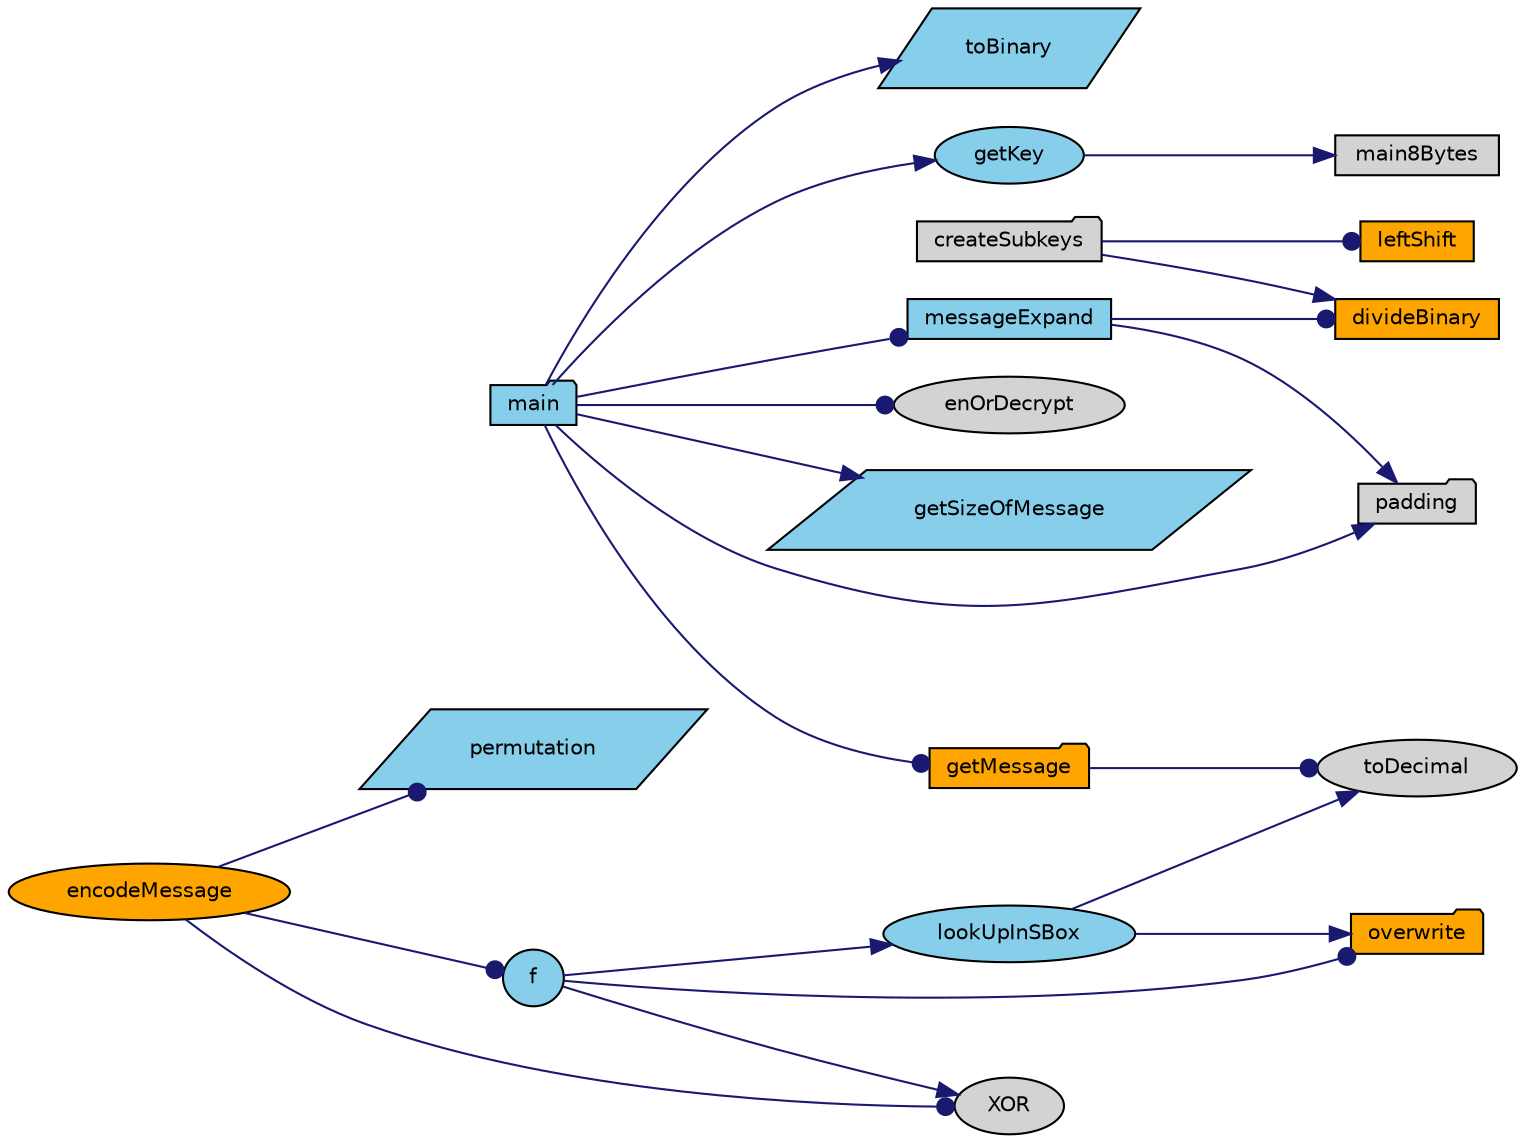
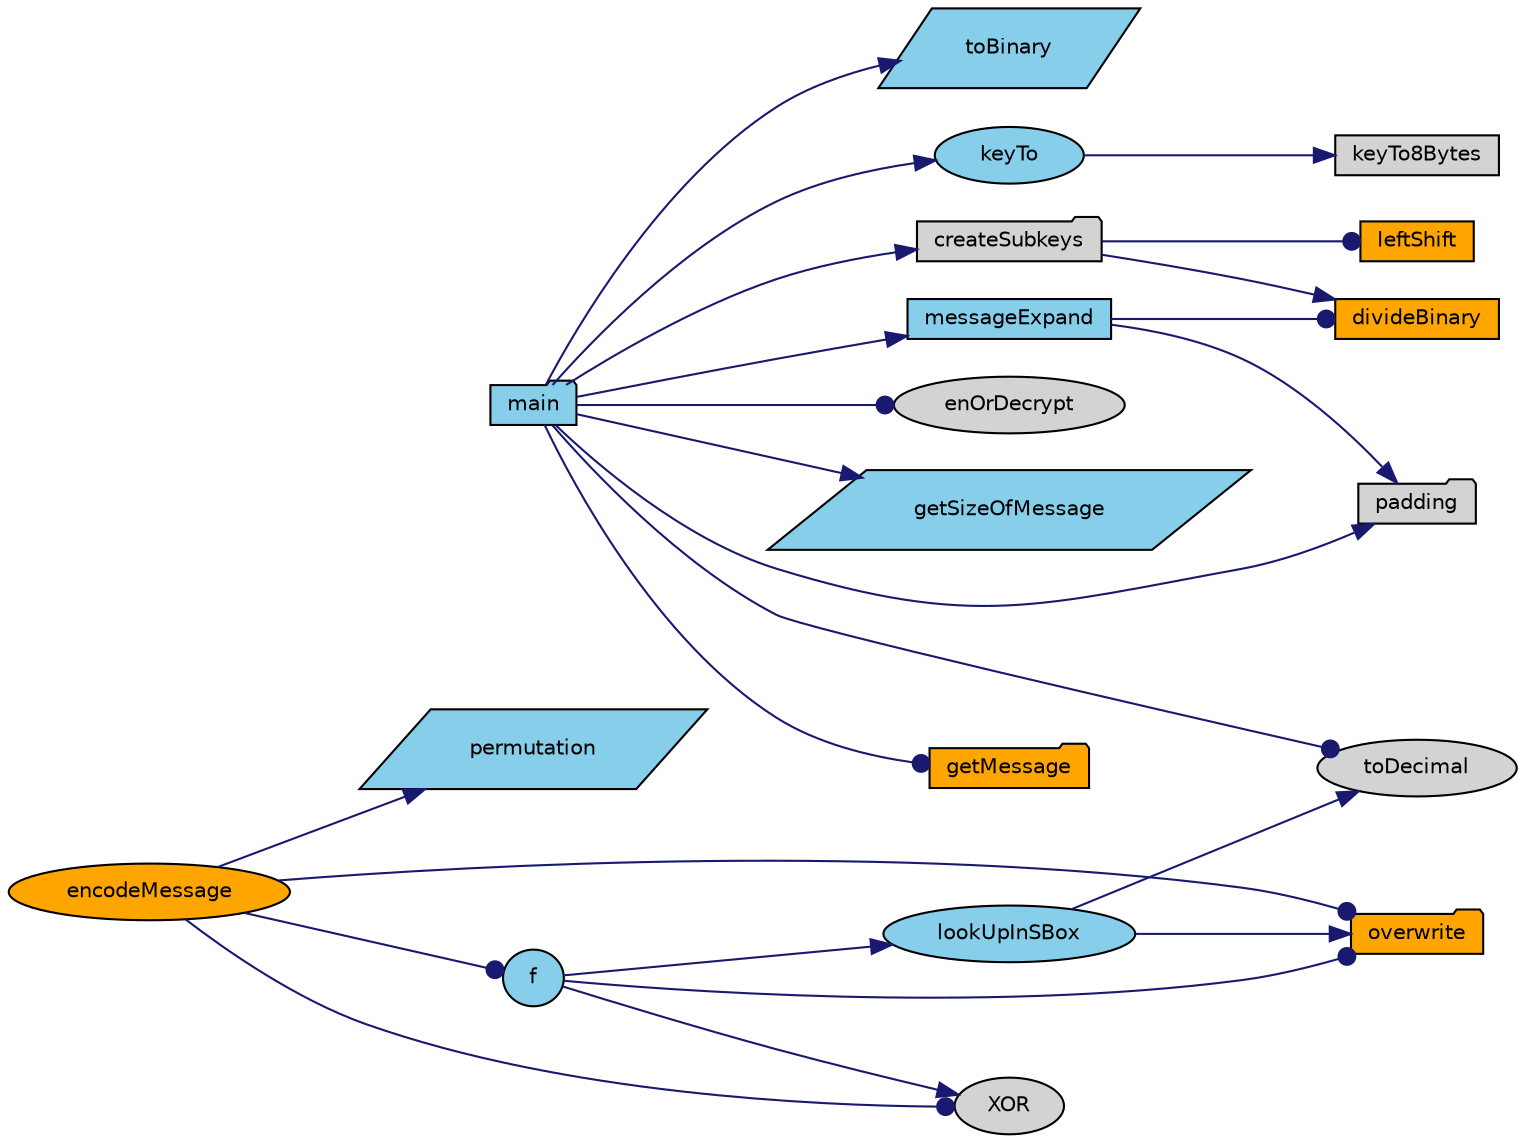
(1009, 155) -> (1009, 155)
(1417, 155) -> (1417, 155)
none -> (724, 300)
(733, 367) -> (733, 367)
(1195, 768) -> (905, 650)
(313, 831) -> (313, 831)
none -> (810, 861)
